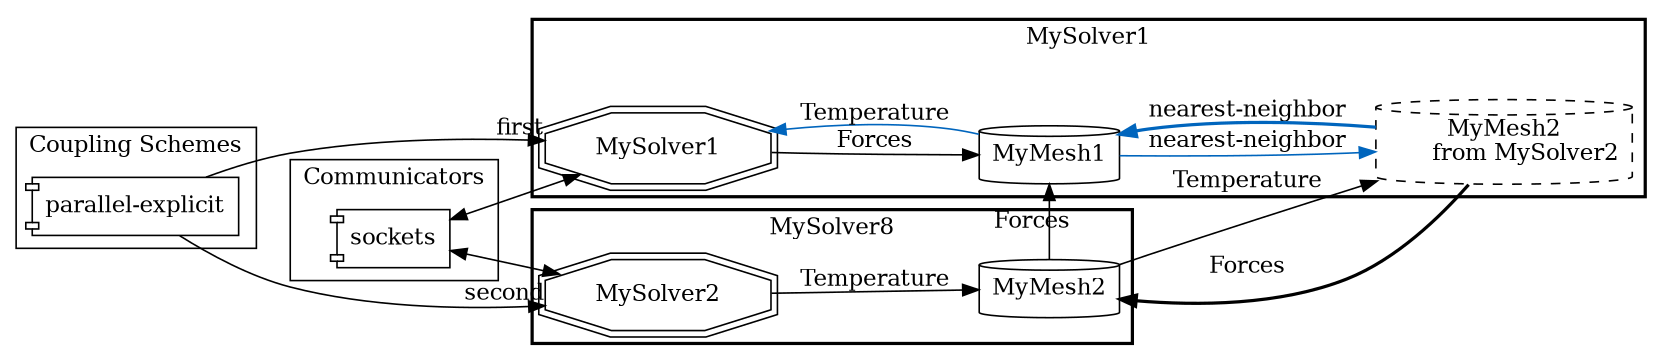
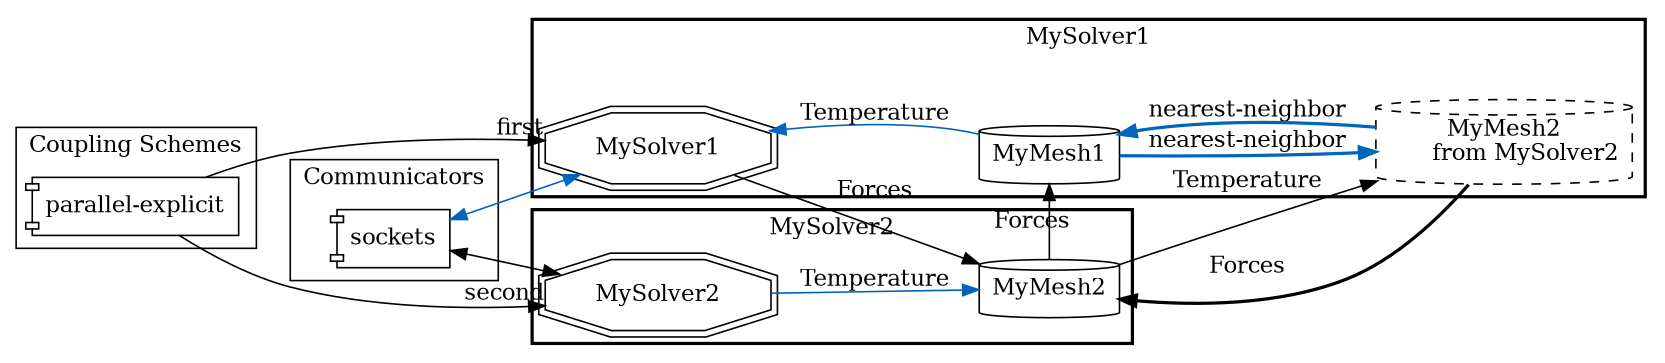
(867, 154) -> (861, 221)
(1240, 156) -> (1240, 156)
(515, 197) -> (515, 197)
(832, 228) -> (832, 228)
(867, 292) -> (867, 292)
